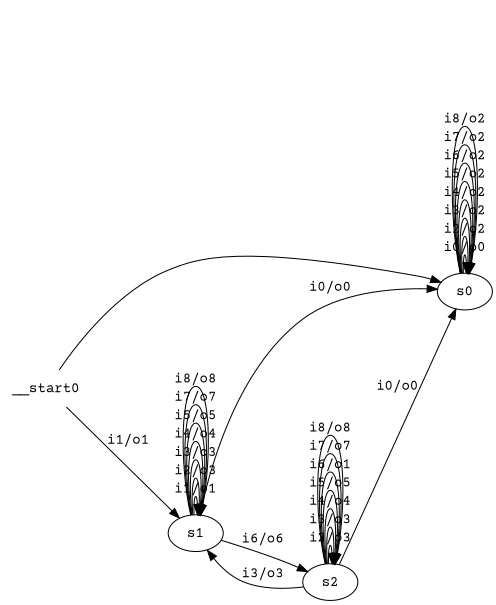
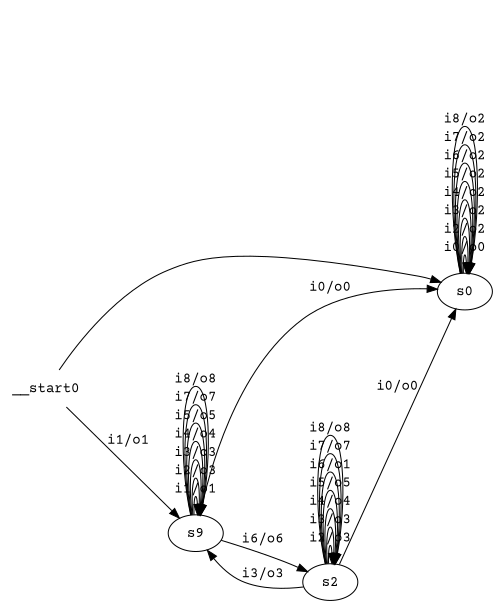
(196, 533) -> (196, 533)
